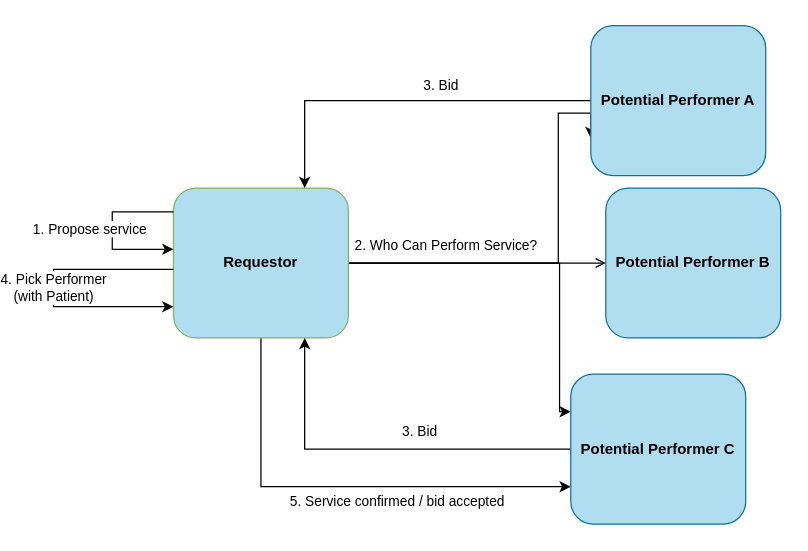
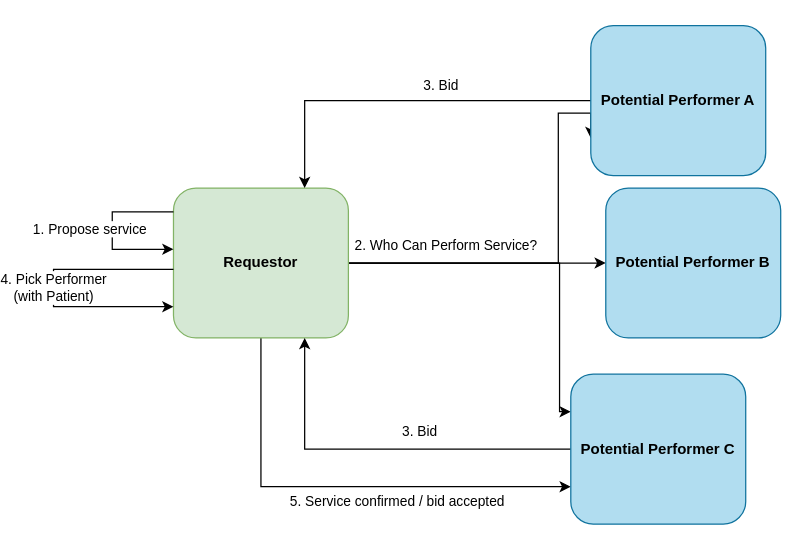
(261, 263) -> (261, 263)
(597, 263) -> (596, 263)
